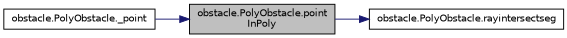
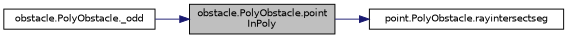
(79, 19) -> (79, 19)
(467, 19) -> (467, 19)
